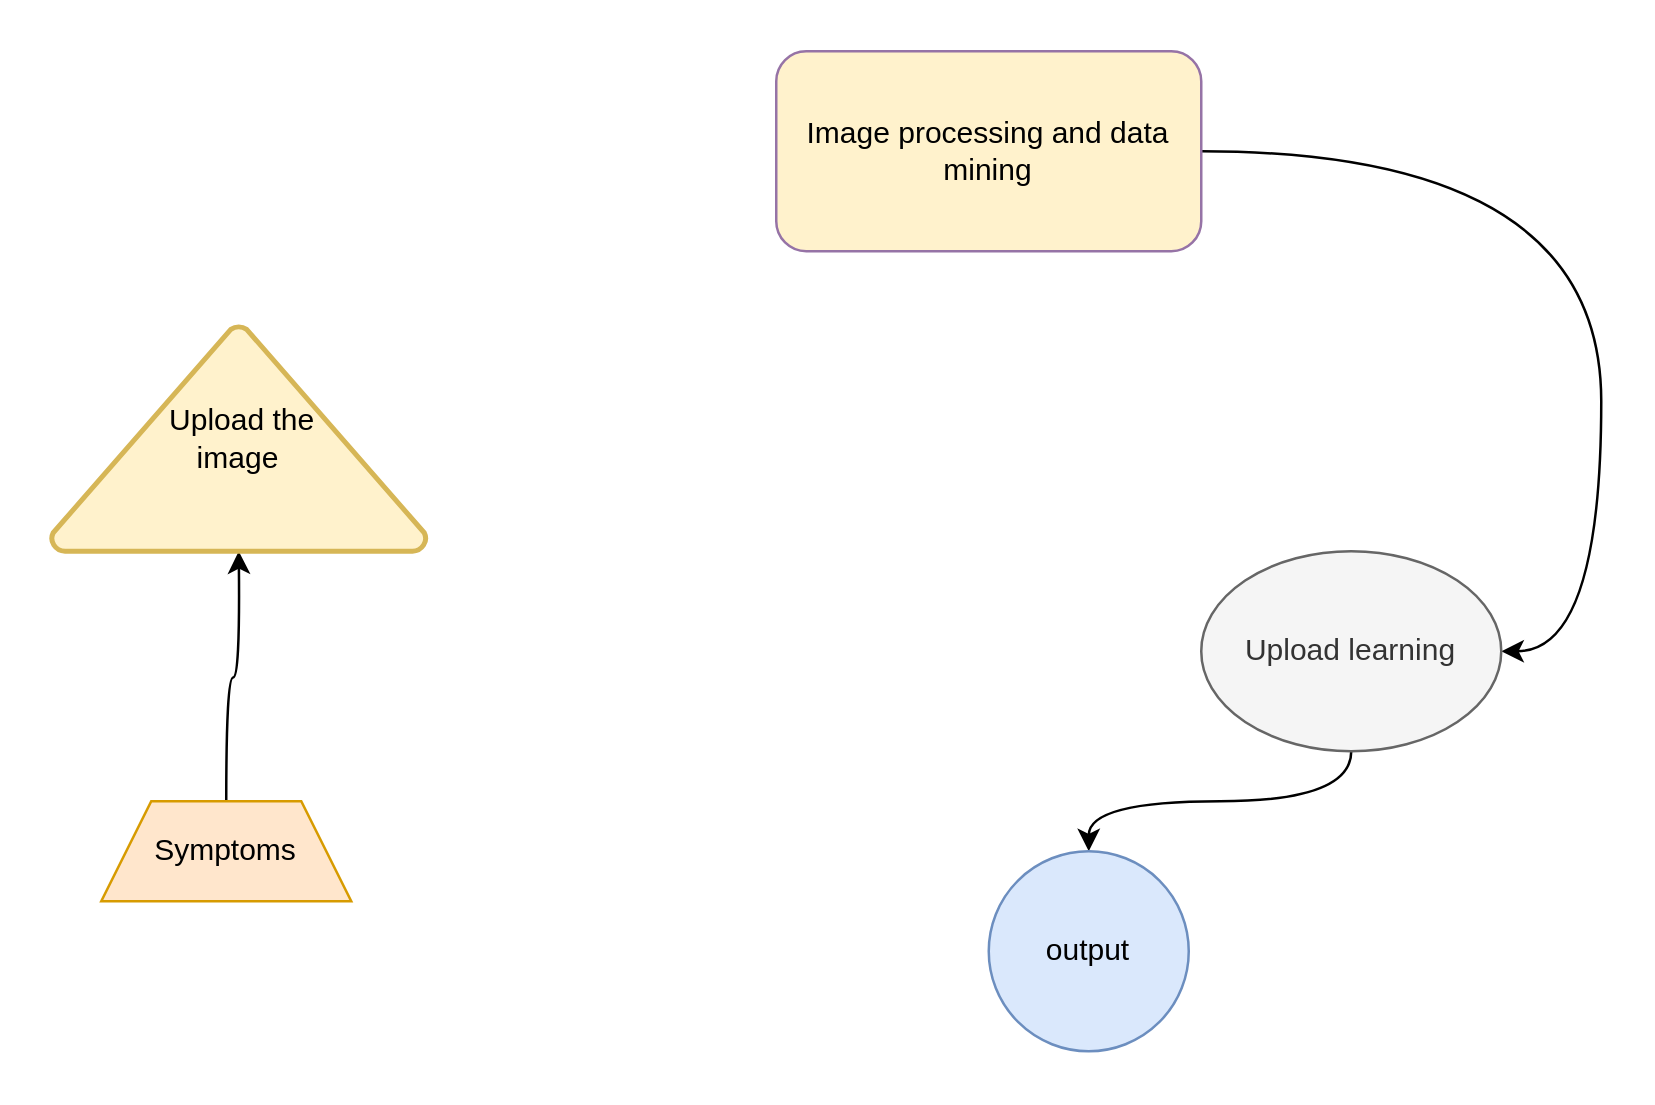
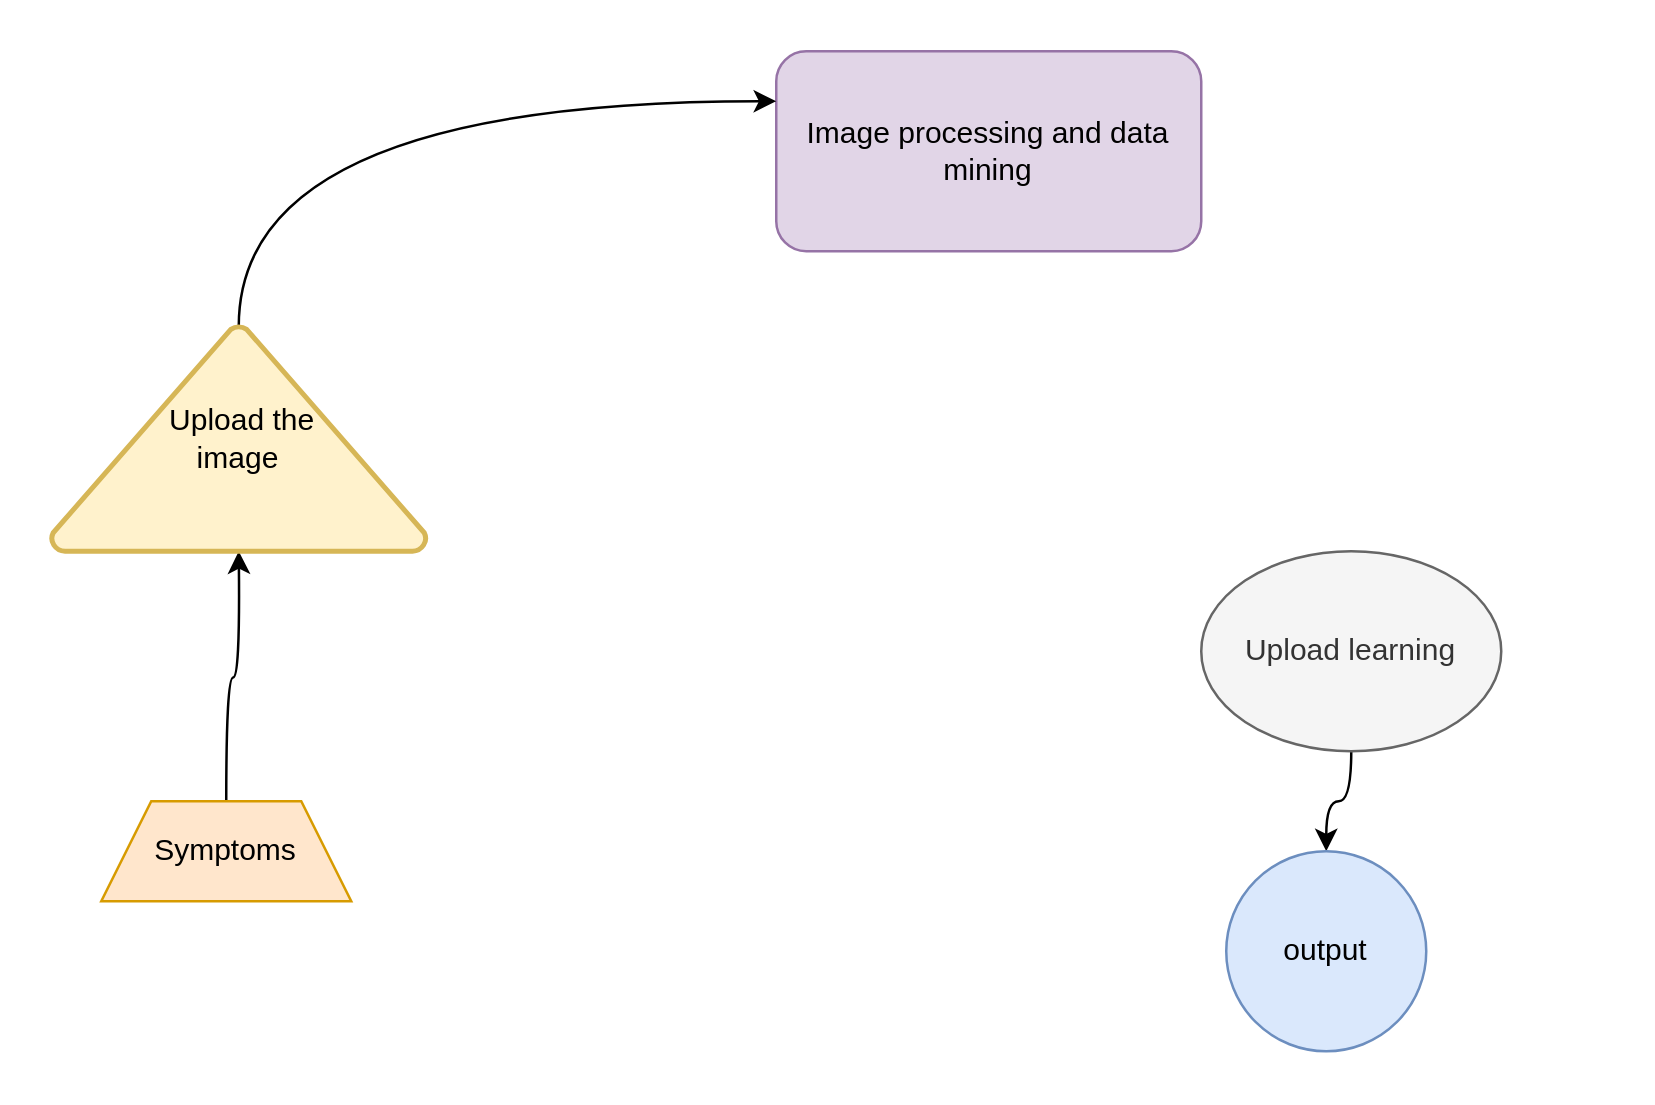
none -> (451, 132)
(989, 151) -> (989, 151)
(1570, 282) -> none
(1089, 951) -> (1326, 951)
